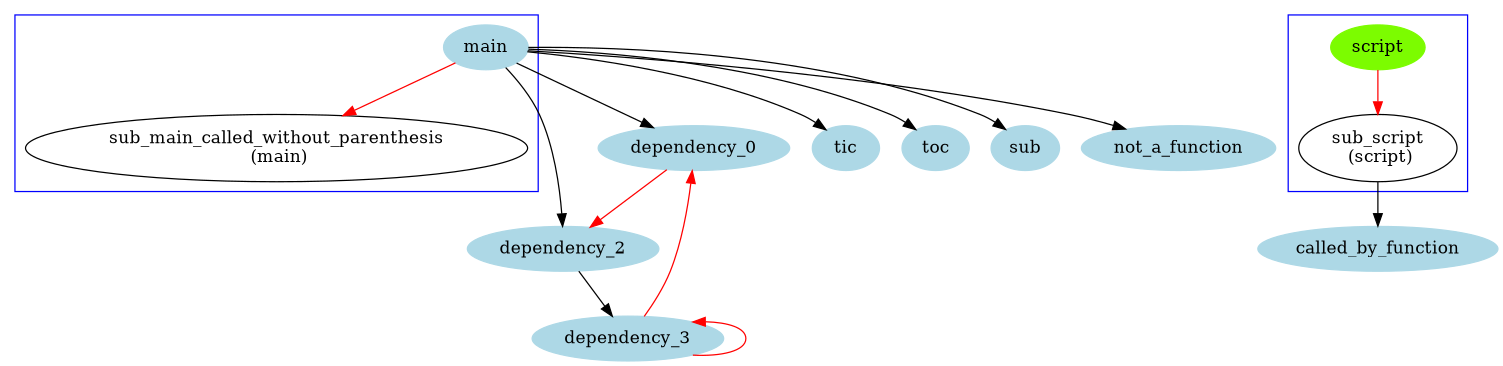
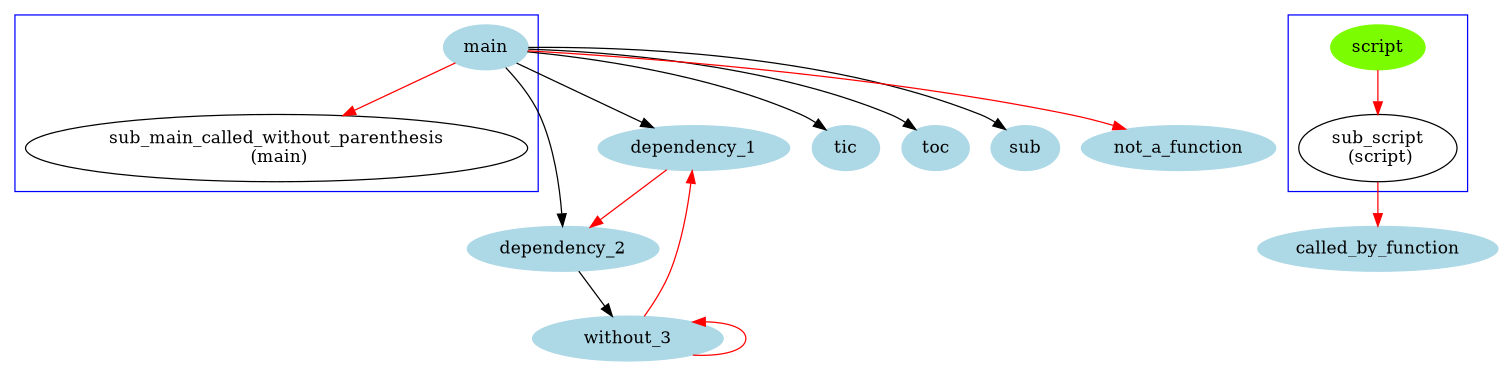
(778, 72) -> (778, 72)
(694, 148) -> (694, 148)
(1378, 199) -> (1378, 199)
(628, 339) -> (628, 339)
